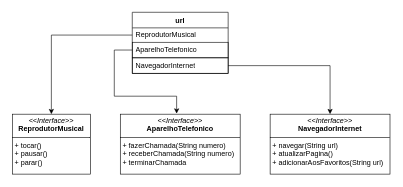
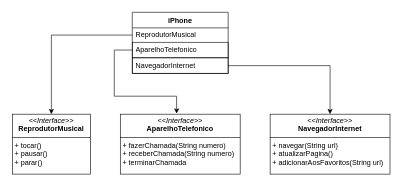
(180, 21) -> (180, 21)
